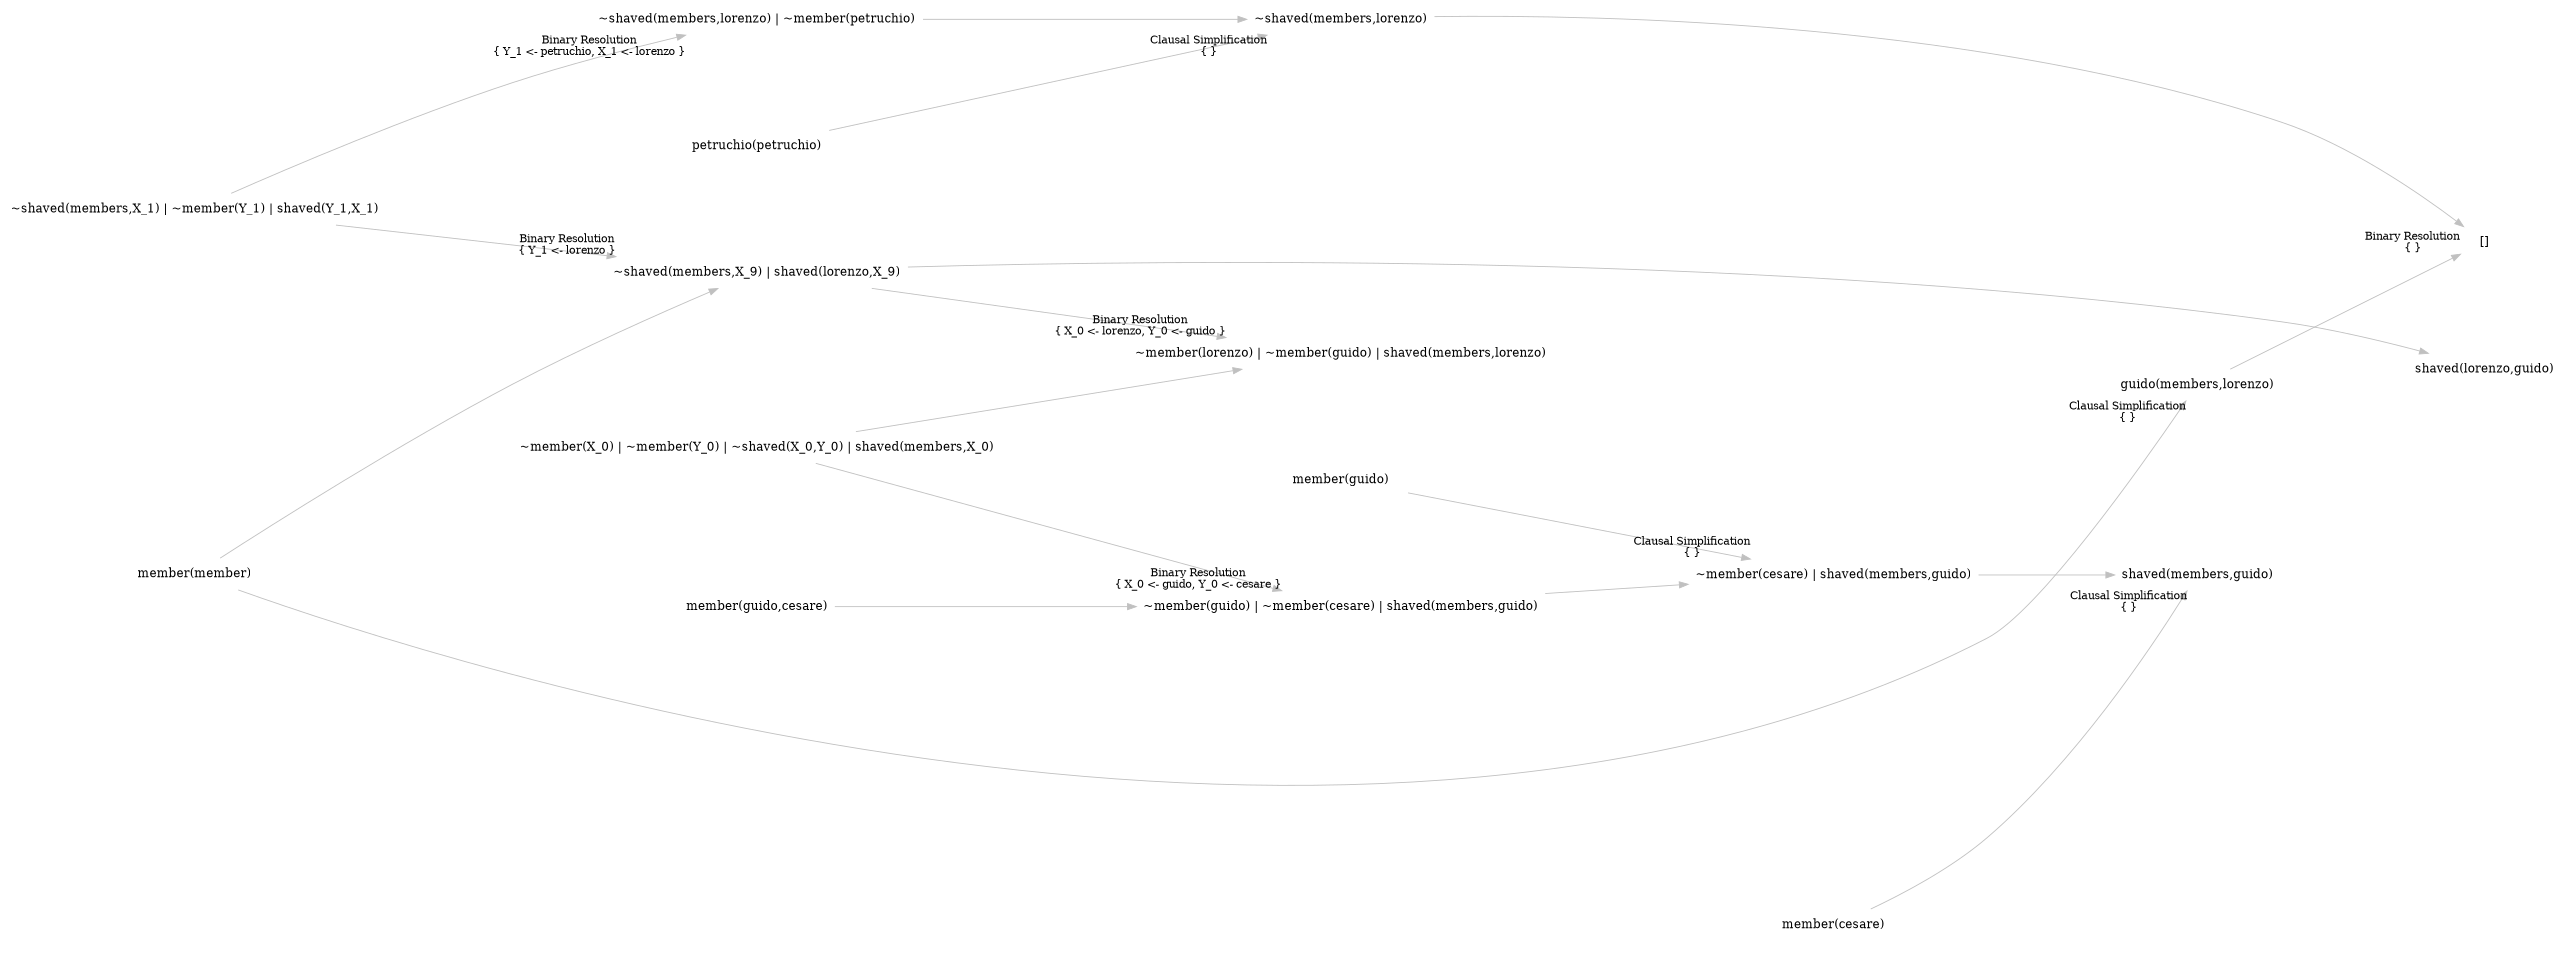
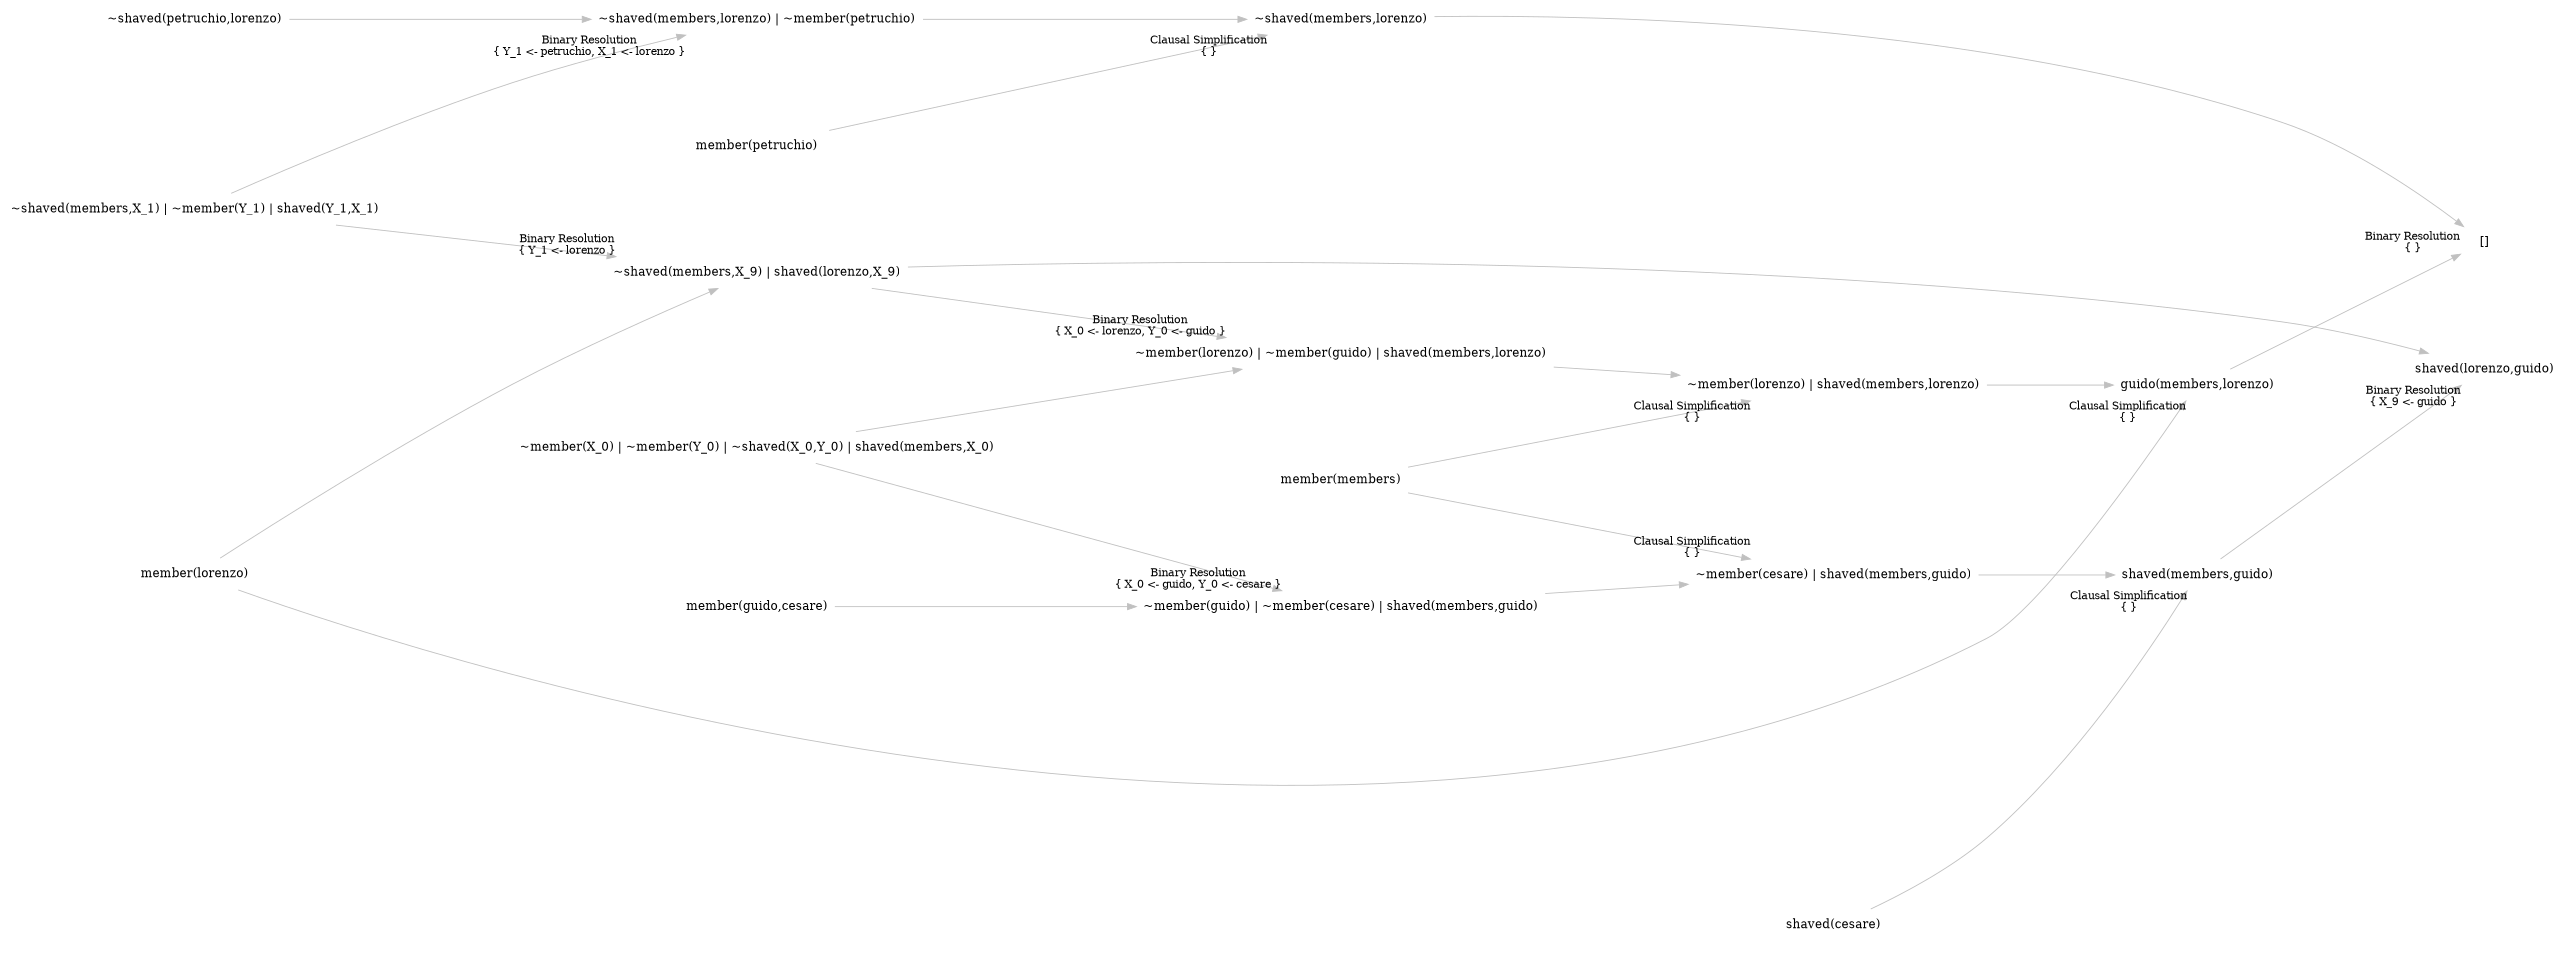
none -> (195, 19)
(757, 146) -> (757, 146)
none -> (1834, 385)
none -> (2337, 475)
(1341, 480) -> (1341, 480)
(195, 574) -> (195, 574)
(1834, 925) -> (1834, 925)
